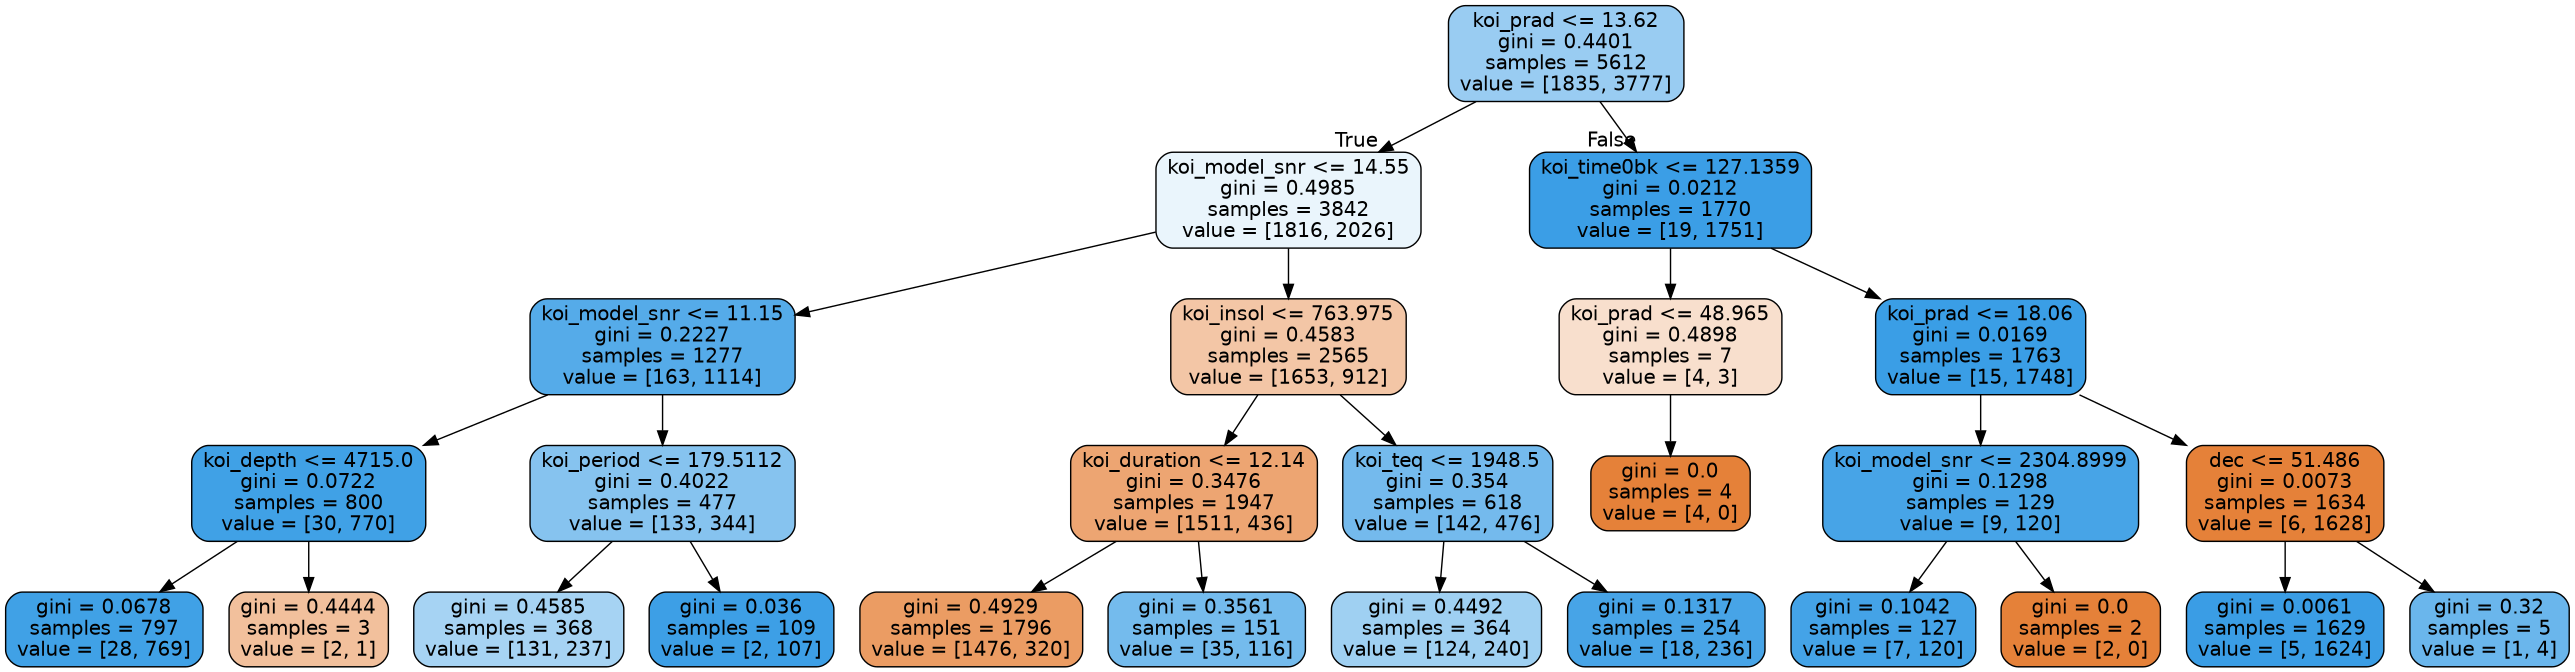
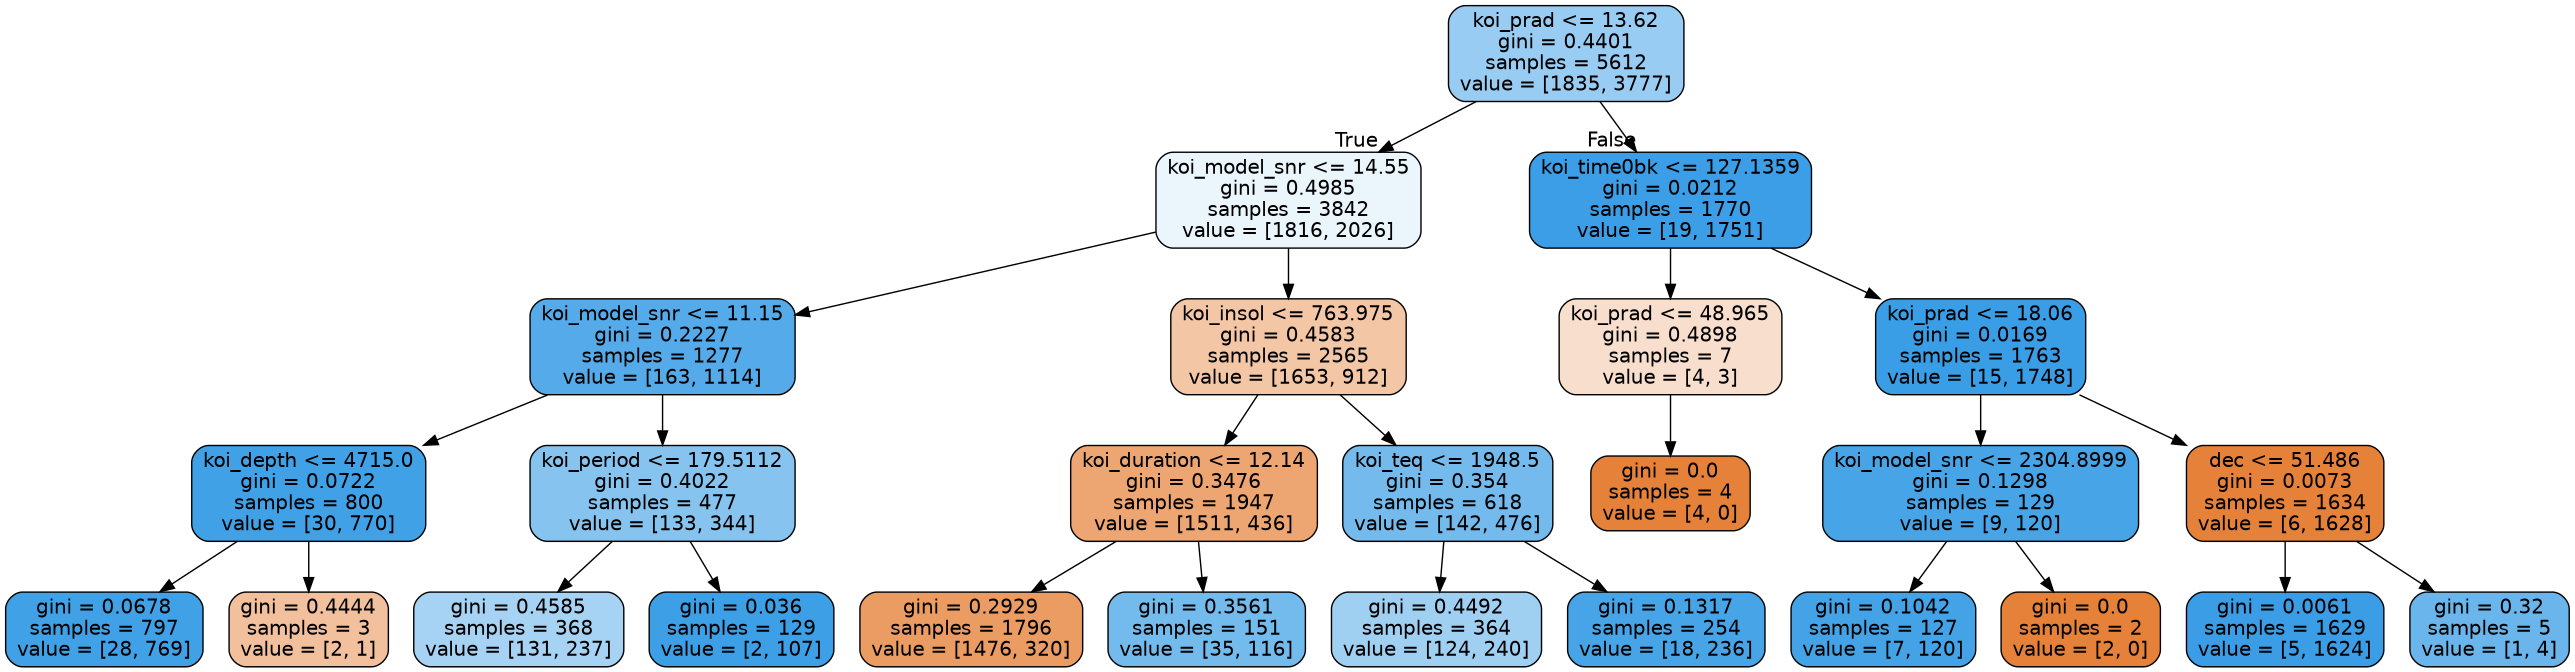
(742, 629) -> (742, 629)
(971, 629) -> (971, 629)
